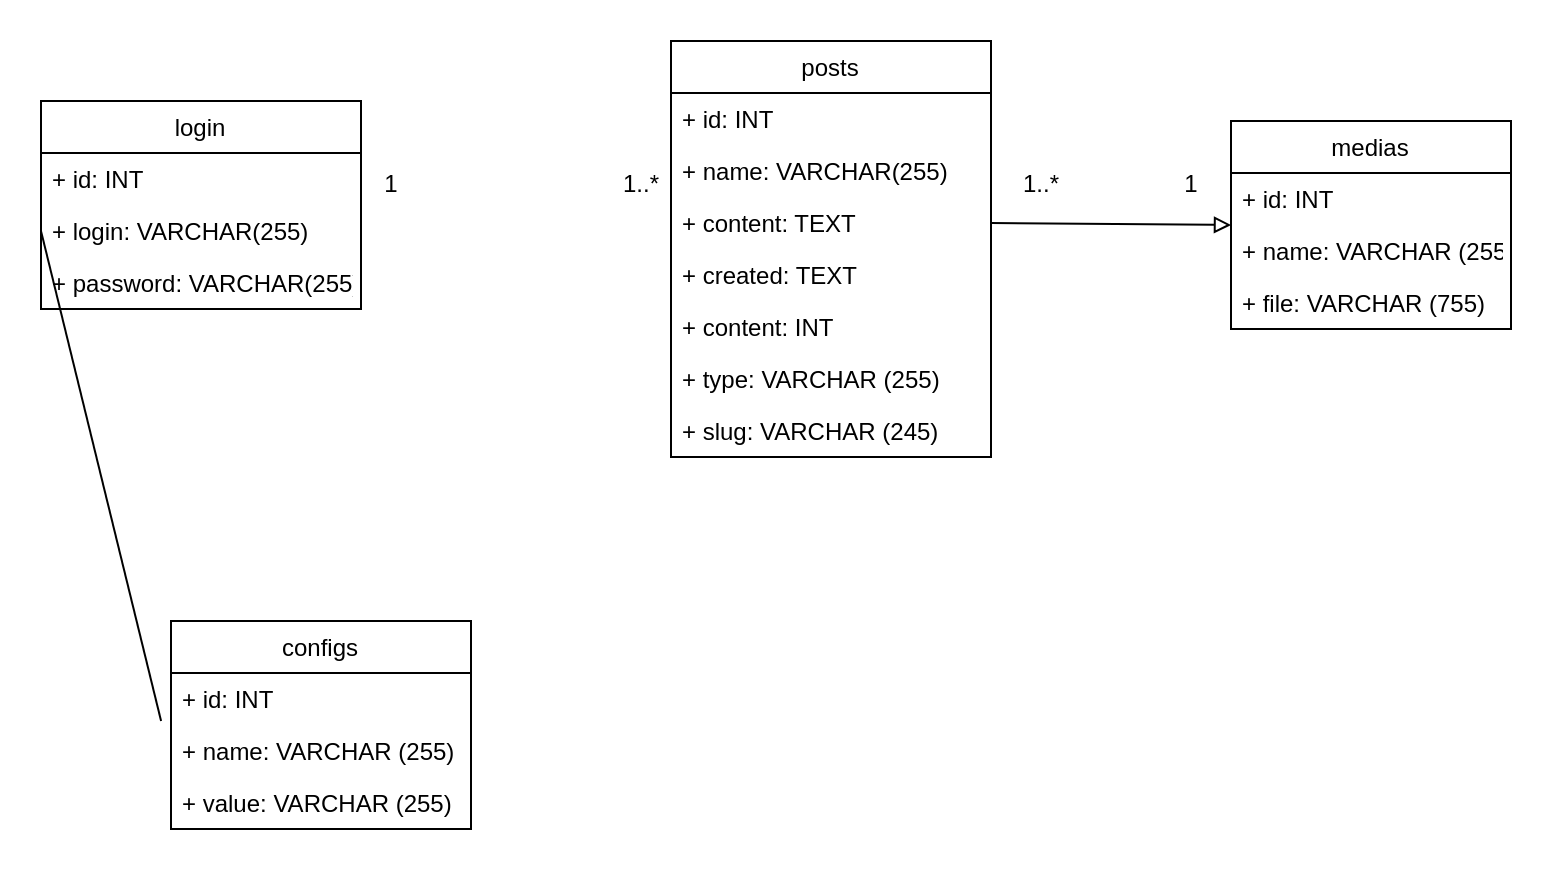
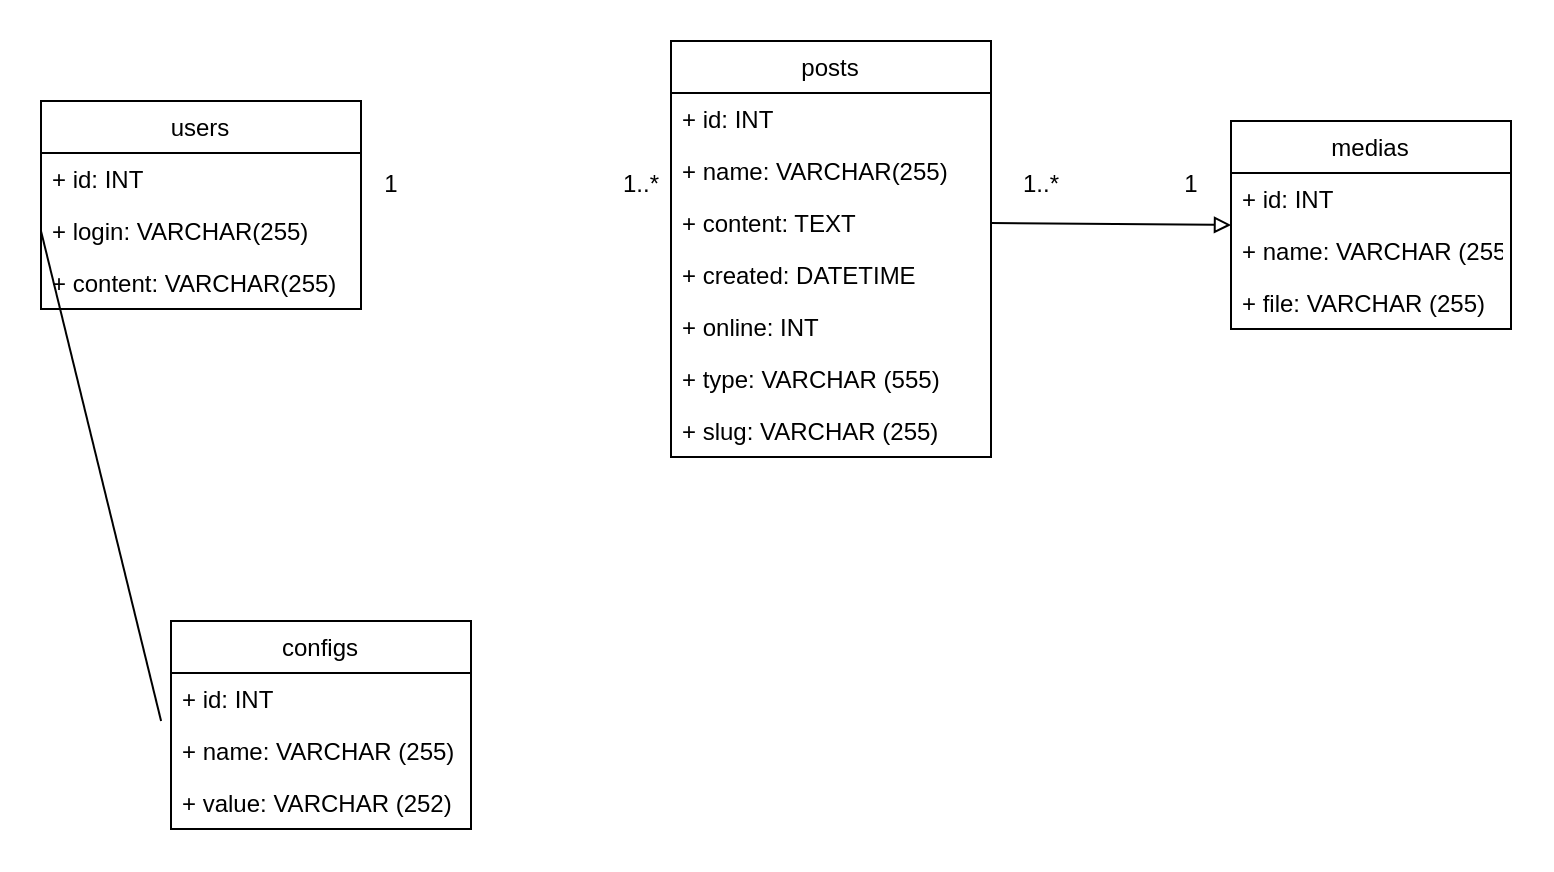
(200, 128) -> (200, 128)
(773, 276) -> (800, 276)
(204, 284) -> (197, 284)
(1364, 304) -> (1364, 304)
(767, 328) -> (754, 328)
(811, 380) -> (811, 380)
(808, 432) -> (808, 432)
(314, 804) -> (314, 804)
